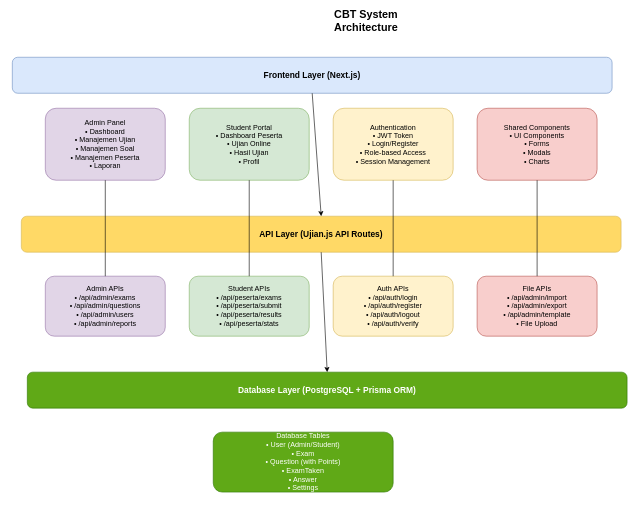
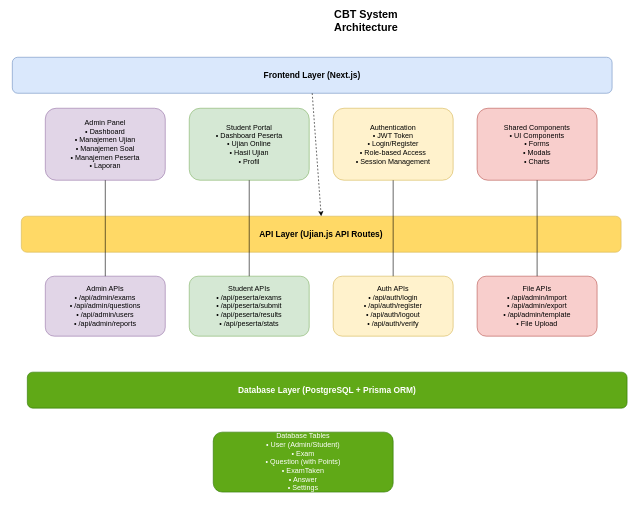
(317, 152) -> (317, 152)
(327, 360) -> none
